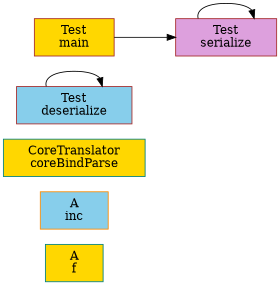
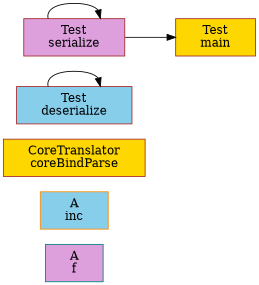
(141, 37) -> (146, 37)
(74, 158) -> (74, 158)
(74, 263) -> (74, 263)
